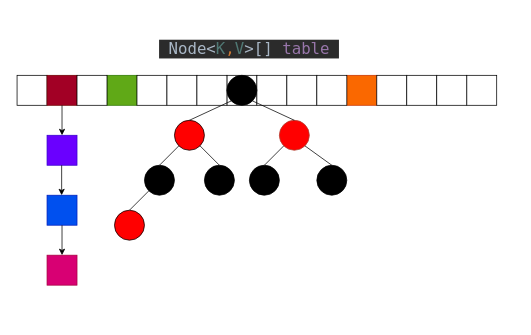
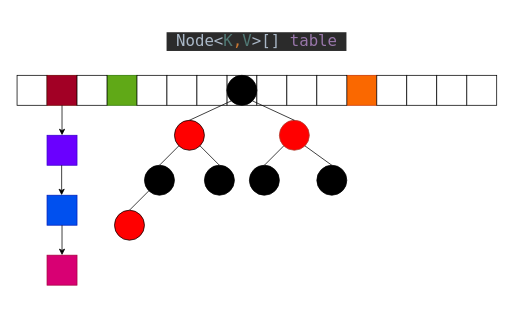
(249, 49) -> (257, 42)
